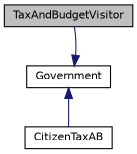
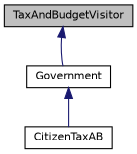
(76, 41) -> (61, 52)
